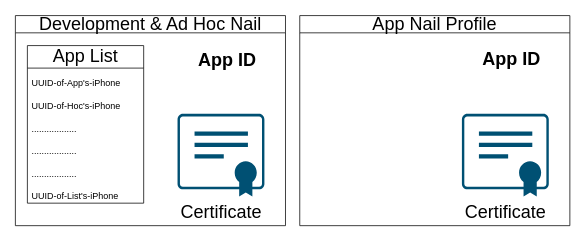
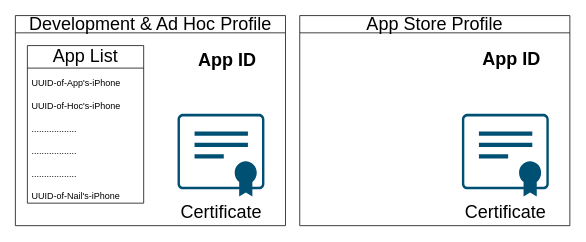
(150, 24) -> (150, 24)
(435, 24) -> (435, 24)
(86, 192) -> (86, 192)
